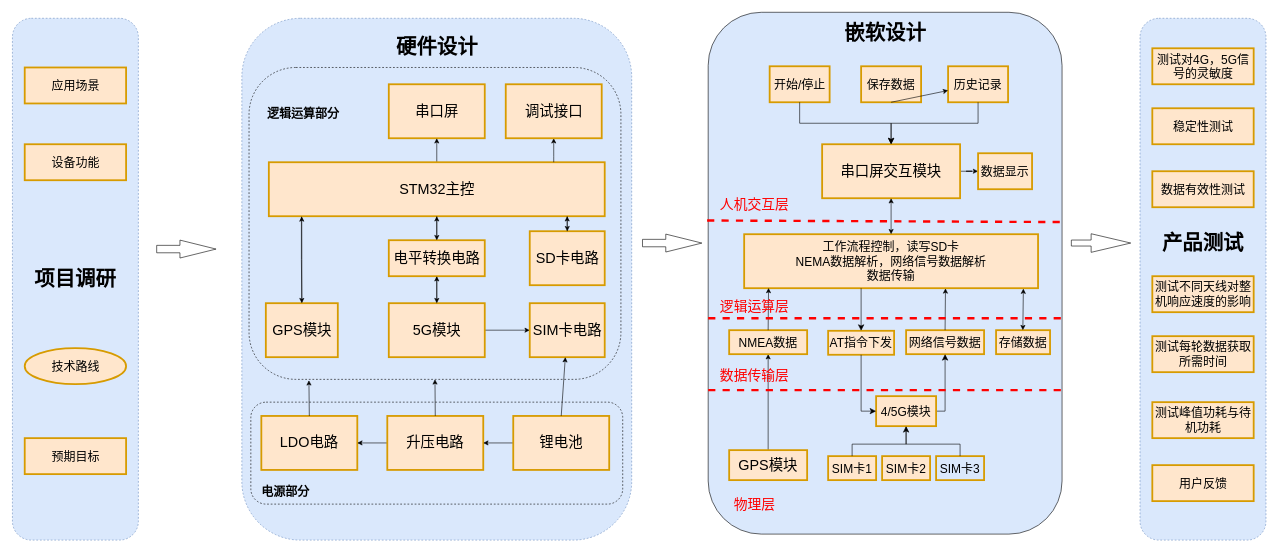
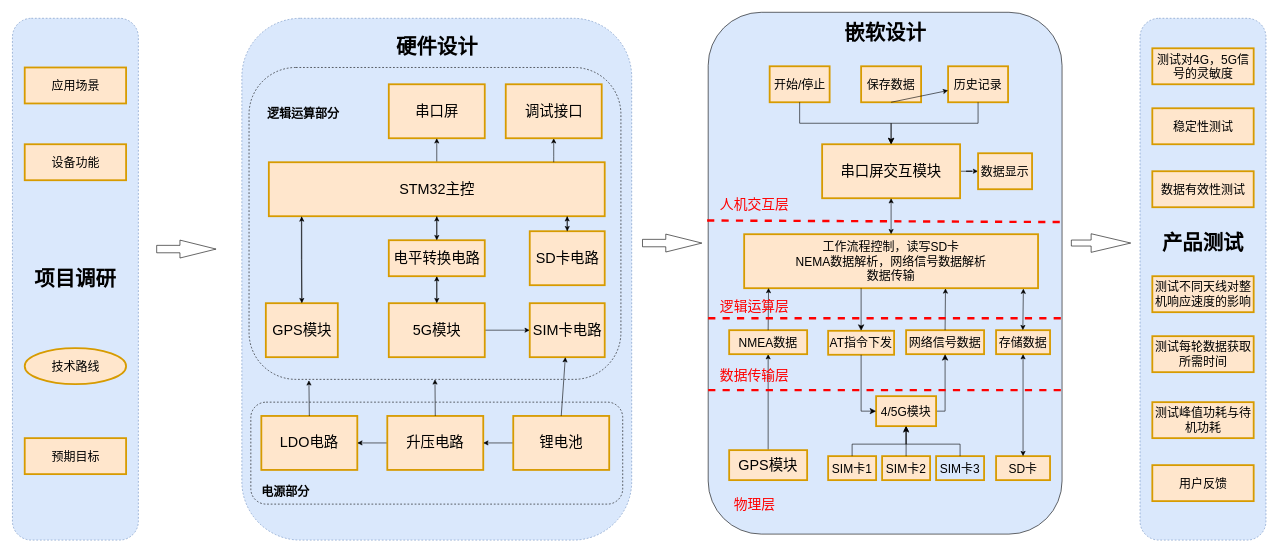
none -> (906, 451)
none -> (1023, 451)
none -> (1023, 468)
